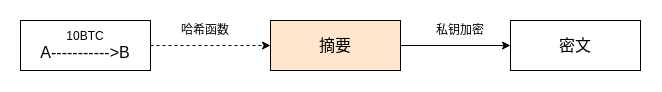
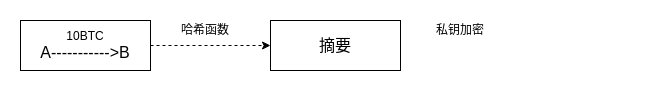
(336, 46) -> (336, 46)
(452, 46) -> none
(576, 46) -> none
